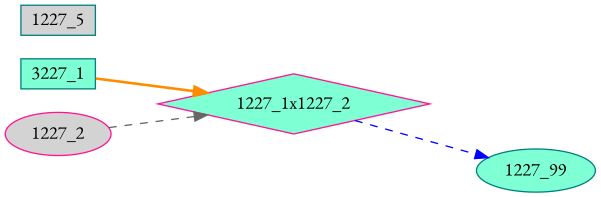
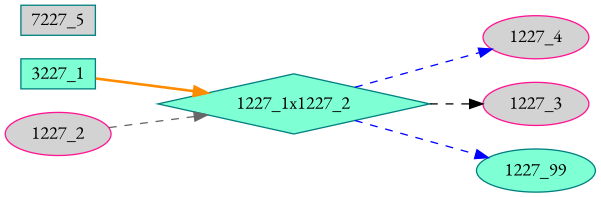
(58, 20) -> (58, 20)
none -> (536, 37)
(294, 104) -> (294, 104)
none -> (536, 104)
